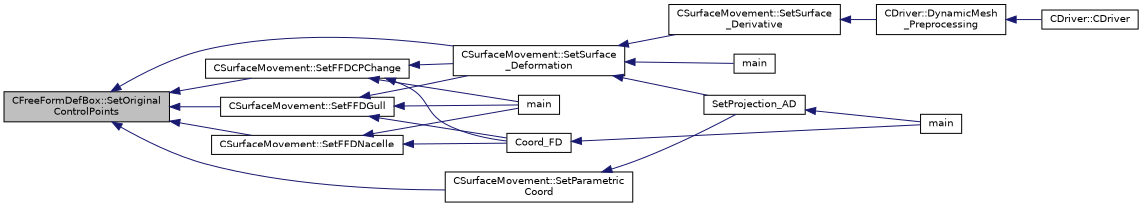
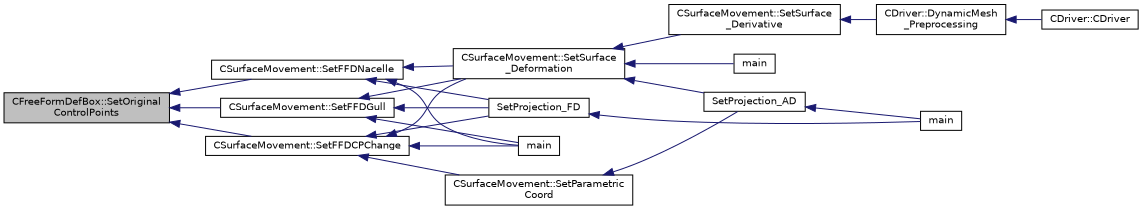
(282, 39) -> (433, 66)
(539, 143) -> (539, 108)
(279, 179) -> (414, 166)
